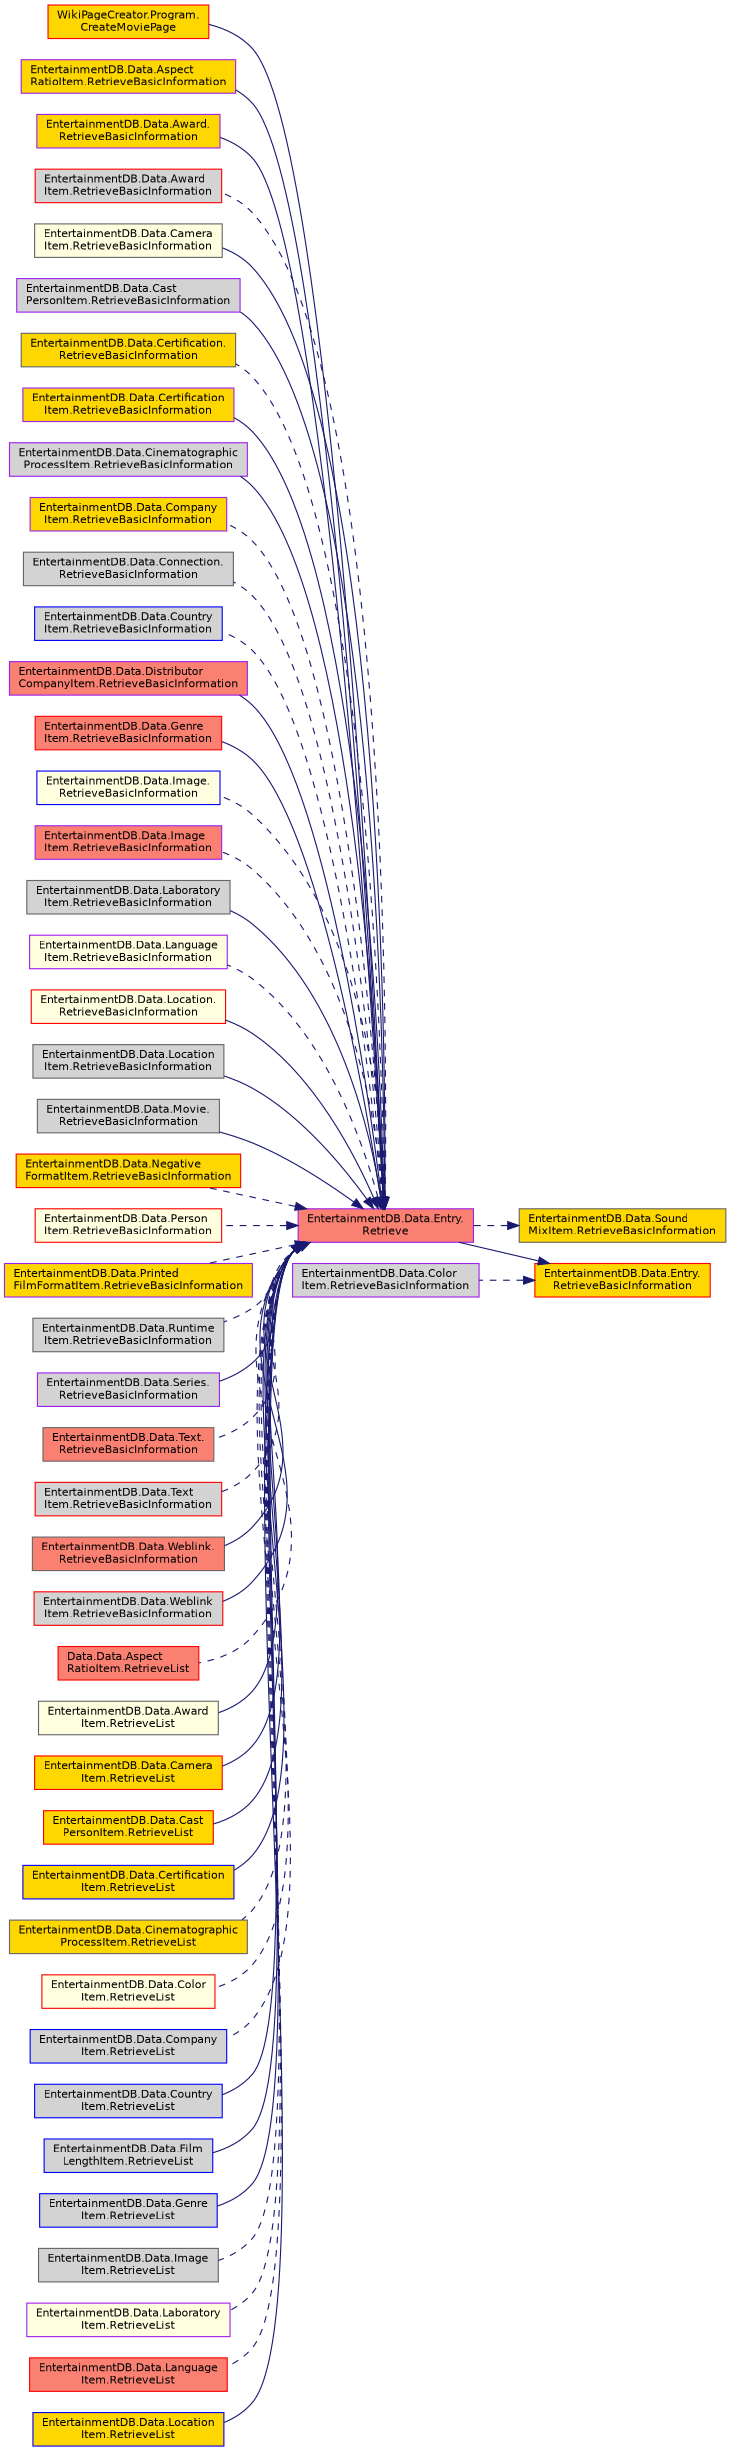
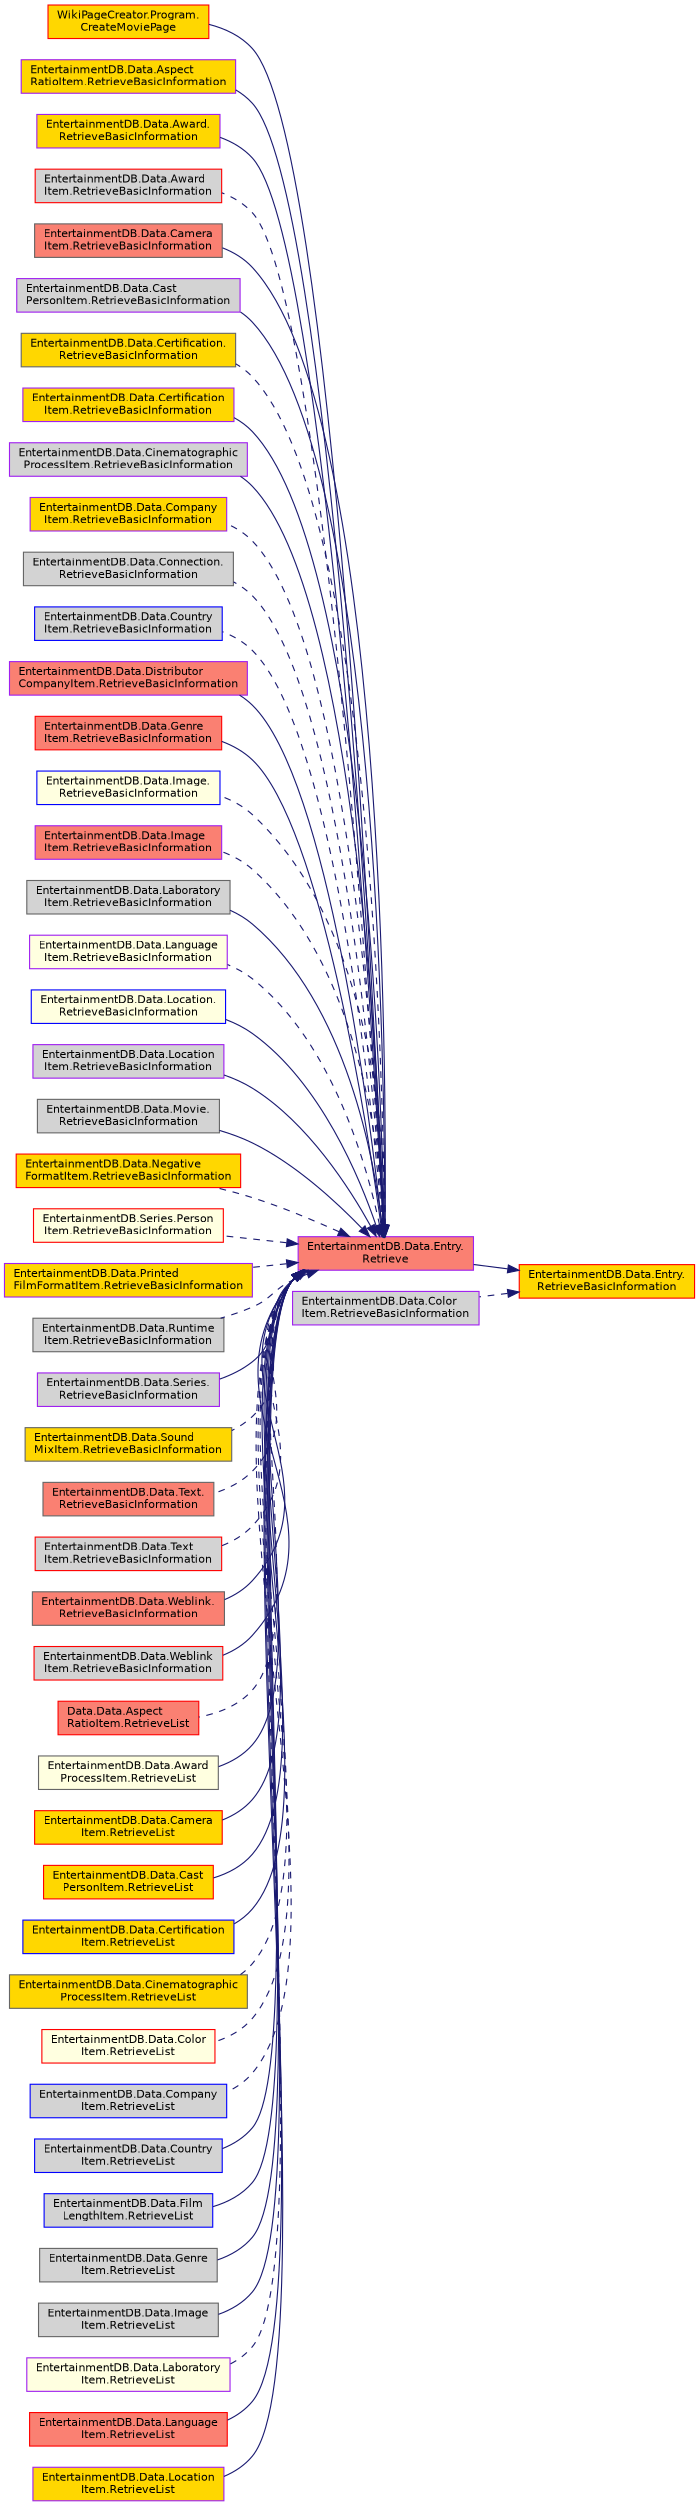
(128, 241) -> (128, 241)
(128, 1007) -> (128, 1007)
(128, 1061) -> (128, 1061)
(128, 1226) -> (128, 1226)
(490, 1226) -> (273, 1359)
(128, 1718) -> (128, 1773)
(274, 1764) -> (274, 1805)
(274, 1814) -> (274, 1855)
(128, 2210) -> (128, 2265)
(128, 2429) -> (128, 2484)
